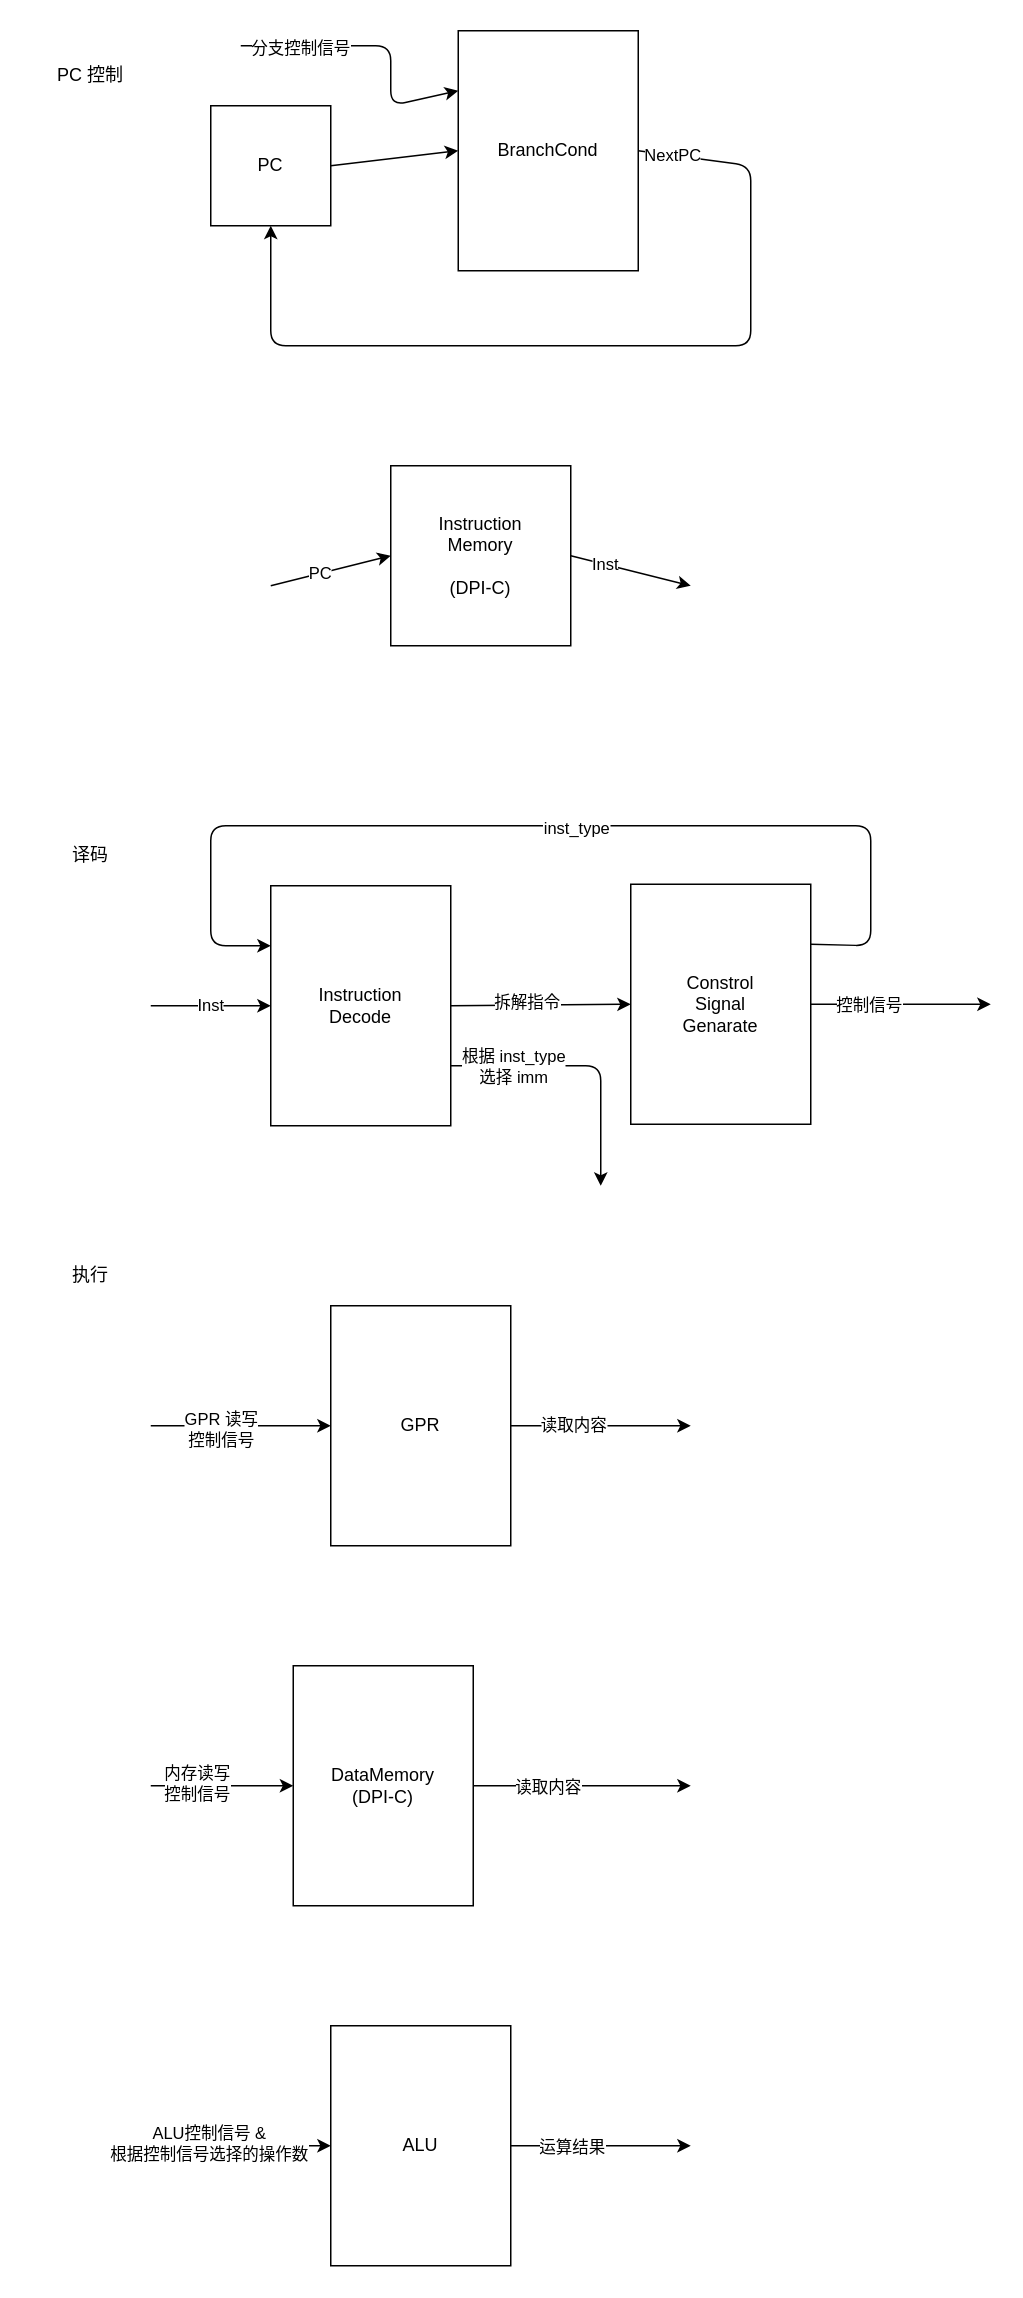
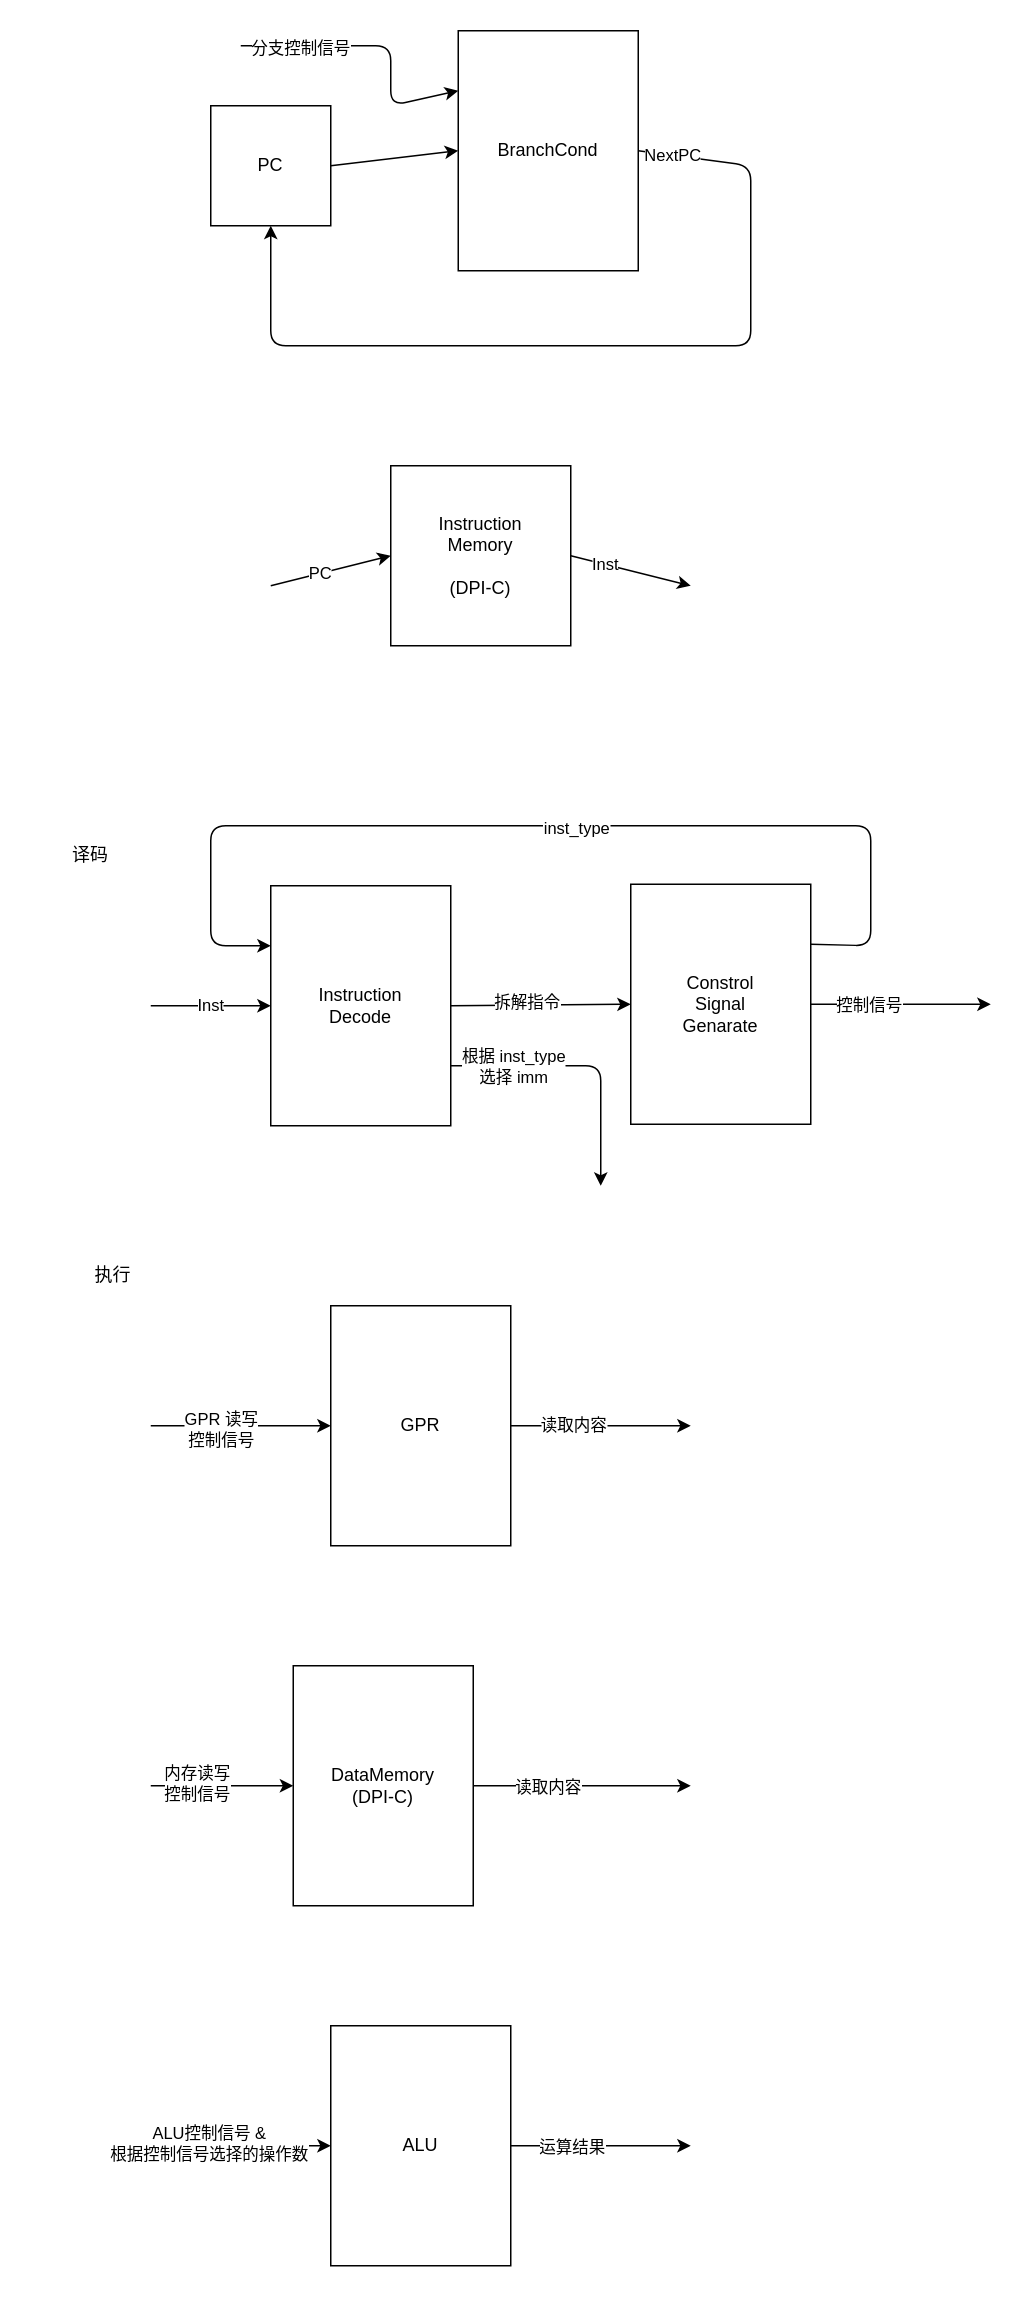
(91, 76) -> none
(91, 1276) -> (113, 1276)
